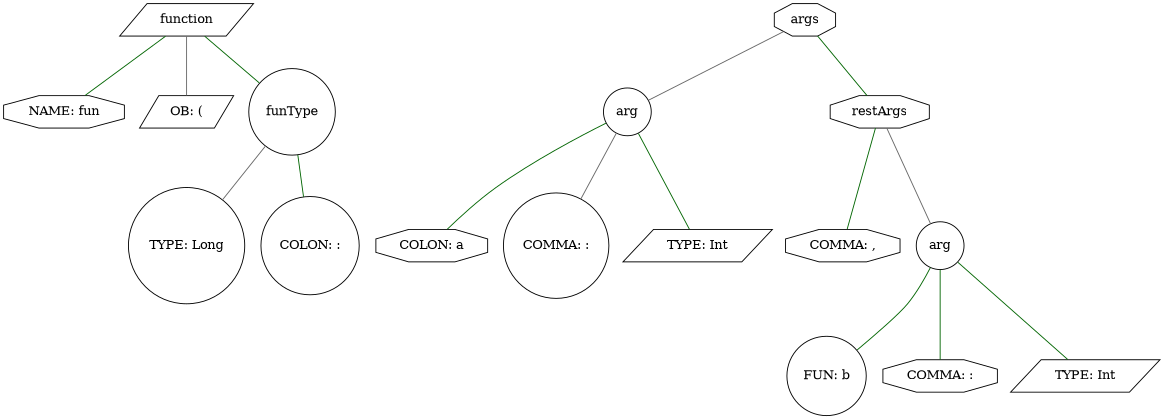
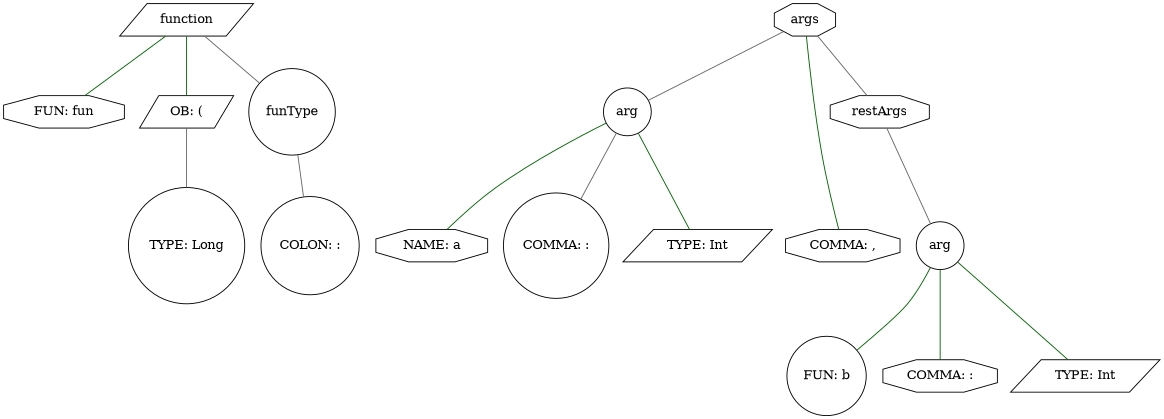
(232, 60) -> (232, 60)
(187, 66) -> (187, 66)
(842, 66) -> (842, 66)
(64, 112) -> (64, 112)
(244, 173) -> (187, 158)
(301, 176) -> (301, 176)
(861, 179) -> (818, 133)
(432, 246) -> (432, 246)
